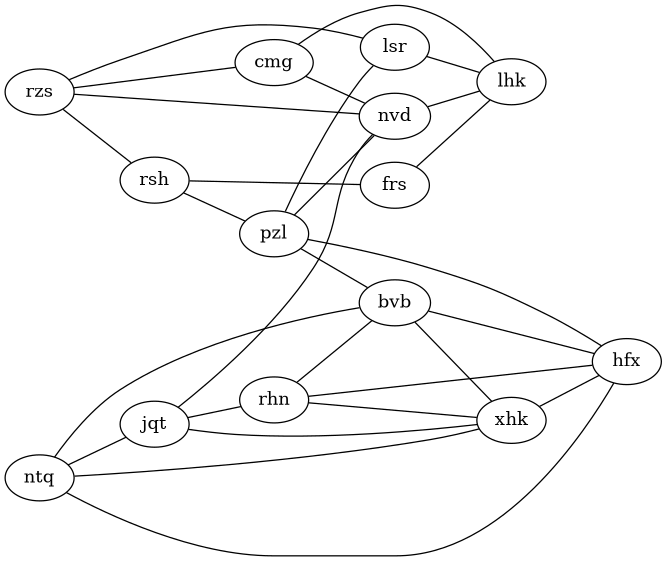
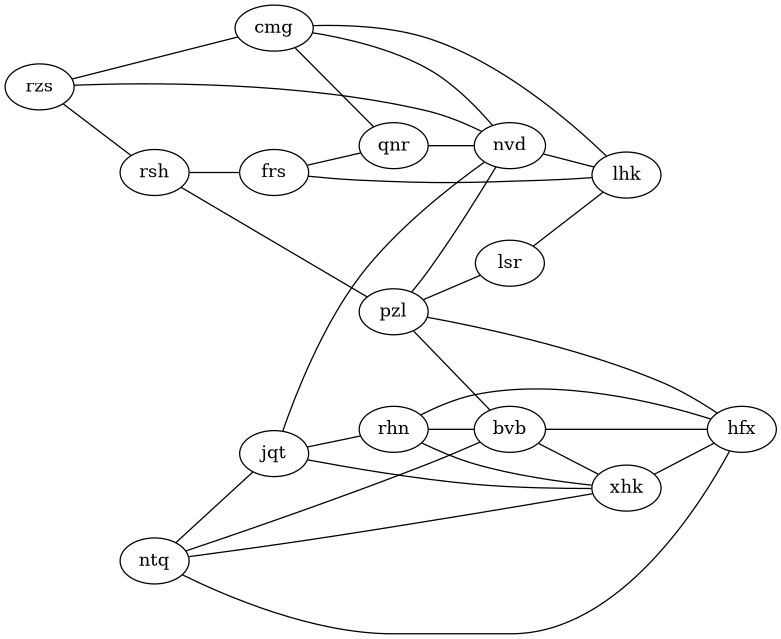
(213, 30) -> none
none -> (394, 146)
